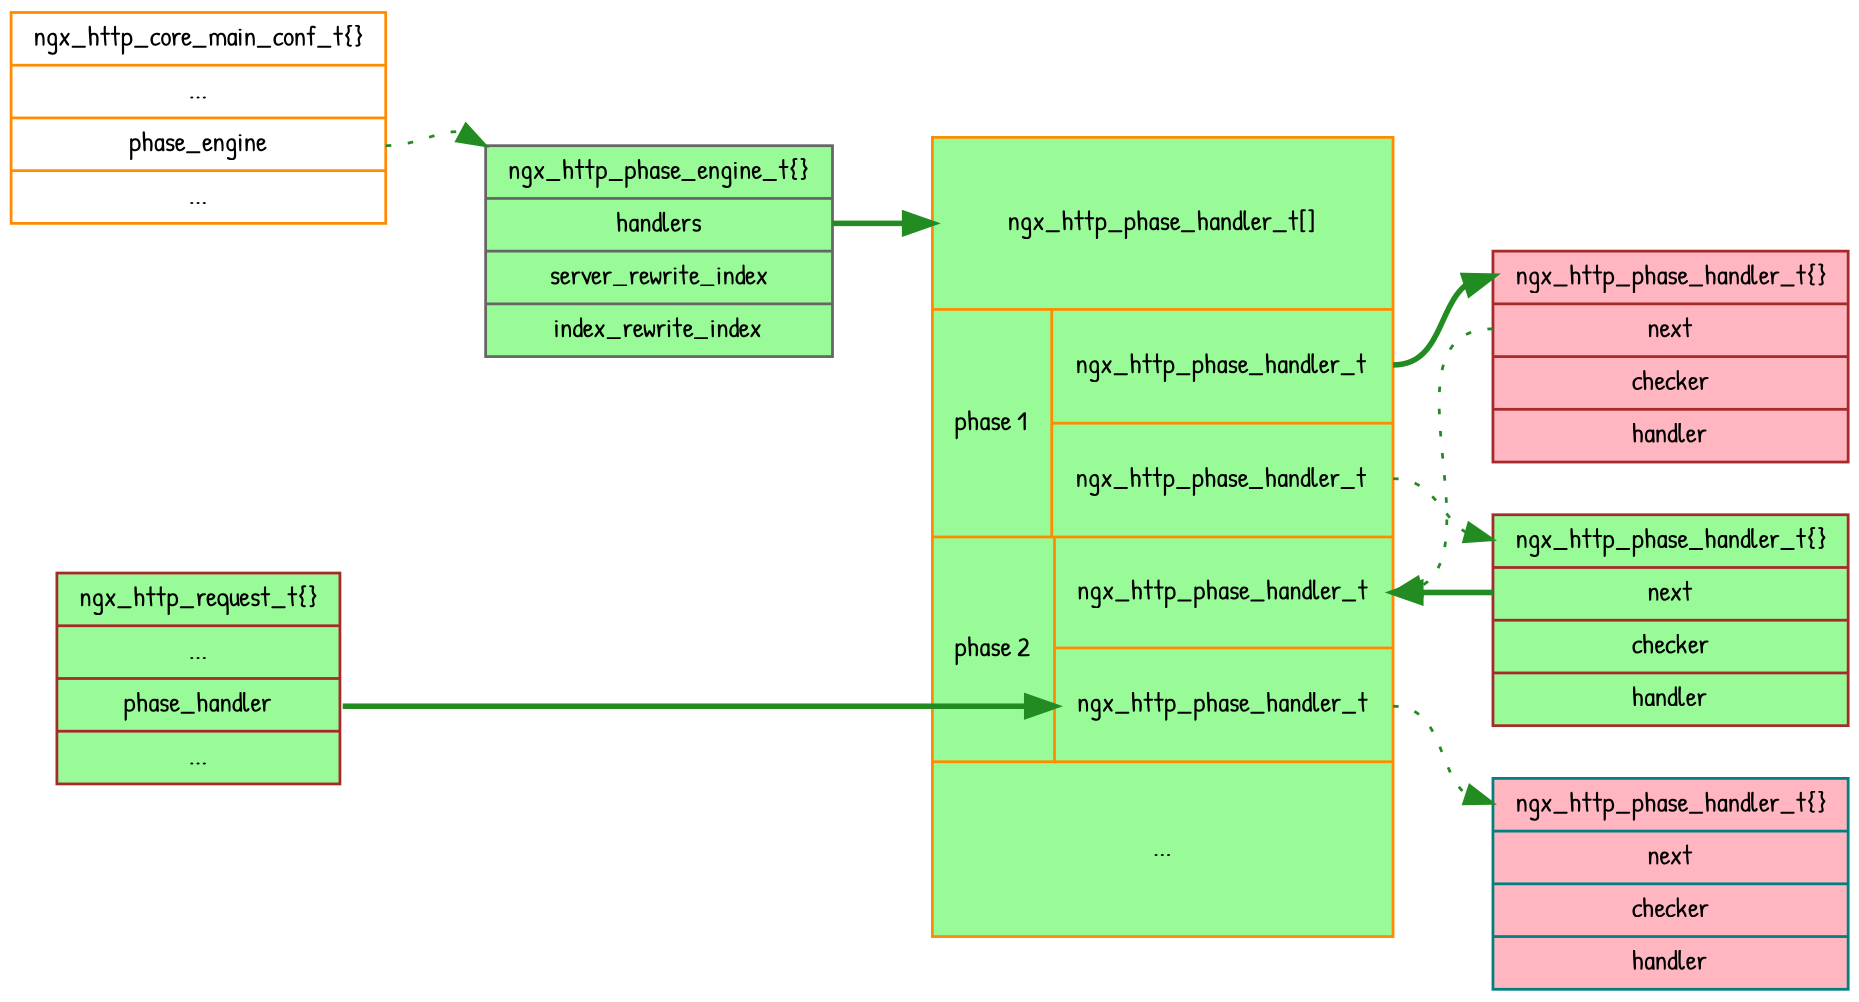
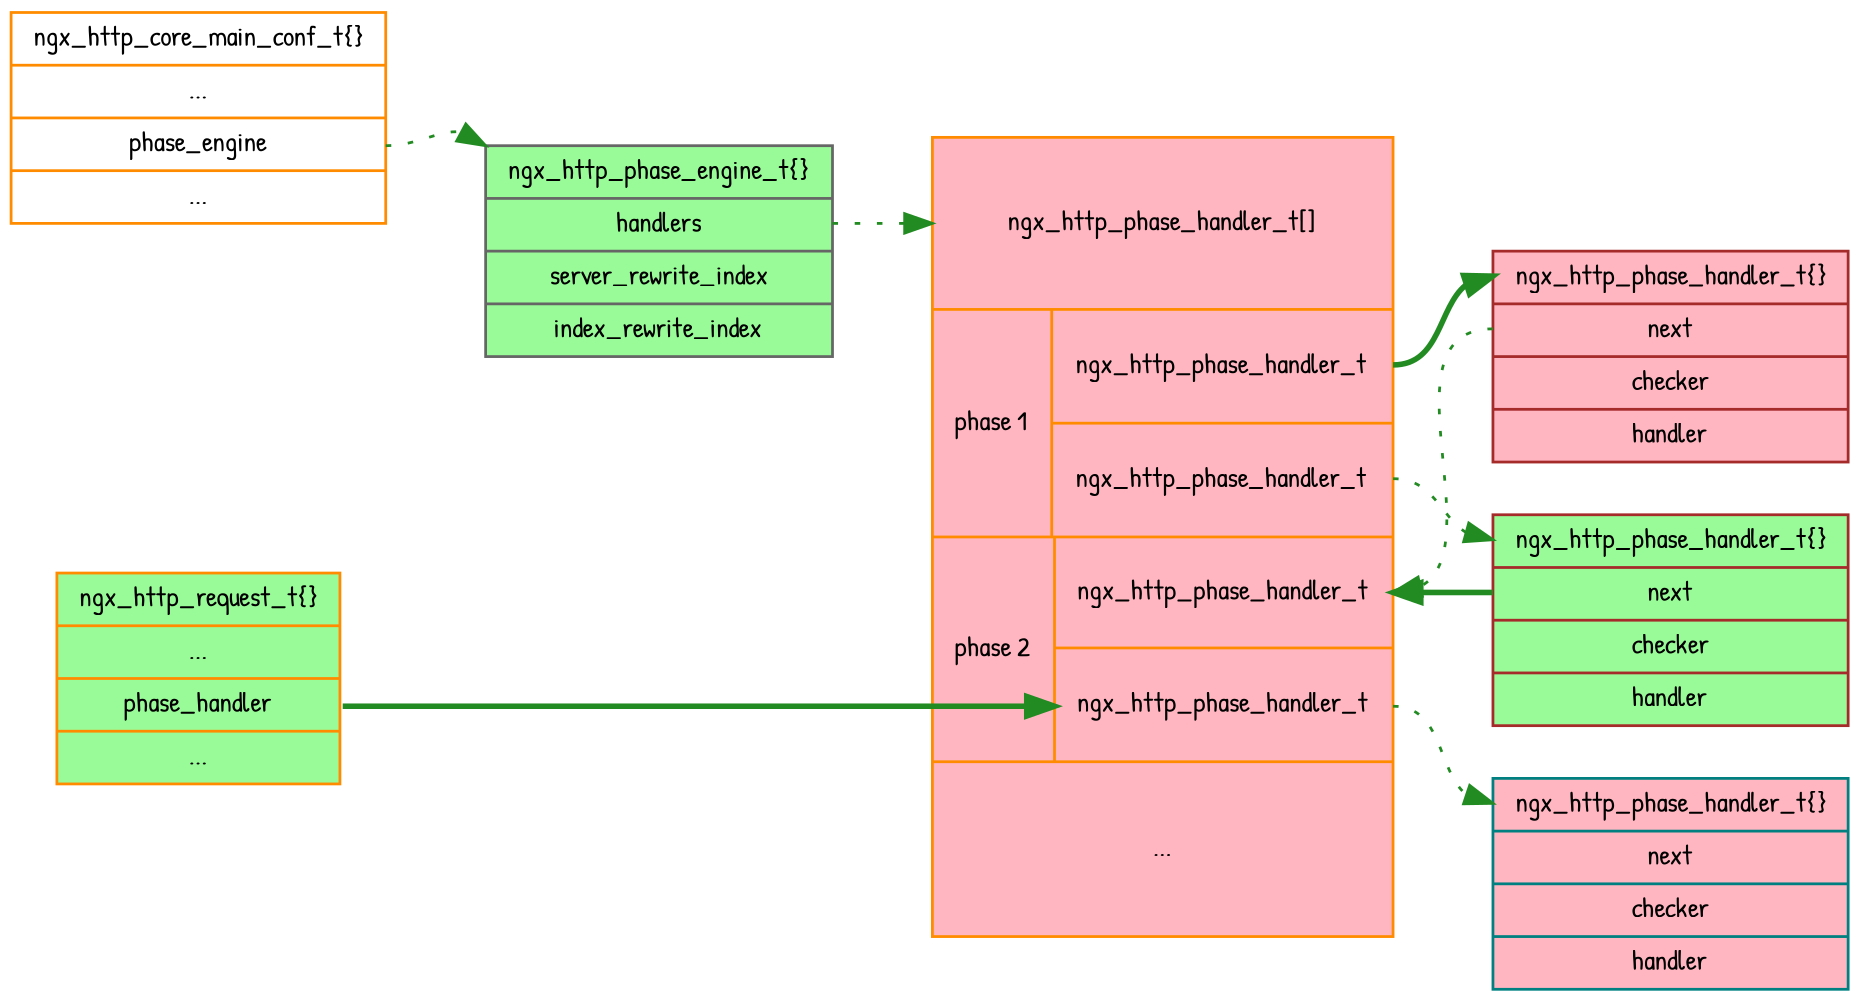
(868, 223) -> (868, 223)
(1163, 537) -> (1163, 537)
(198, 678) -> (198, 678)
